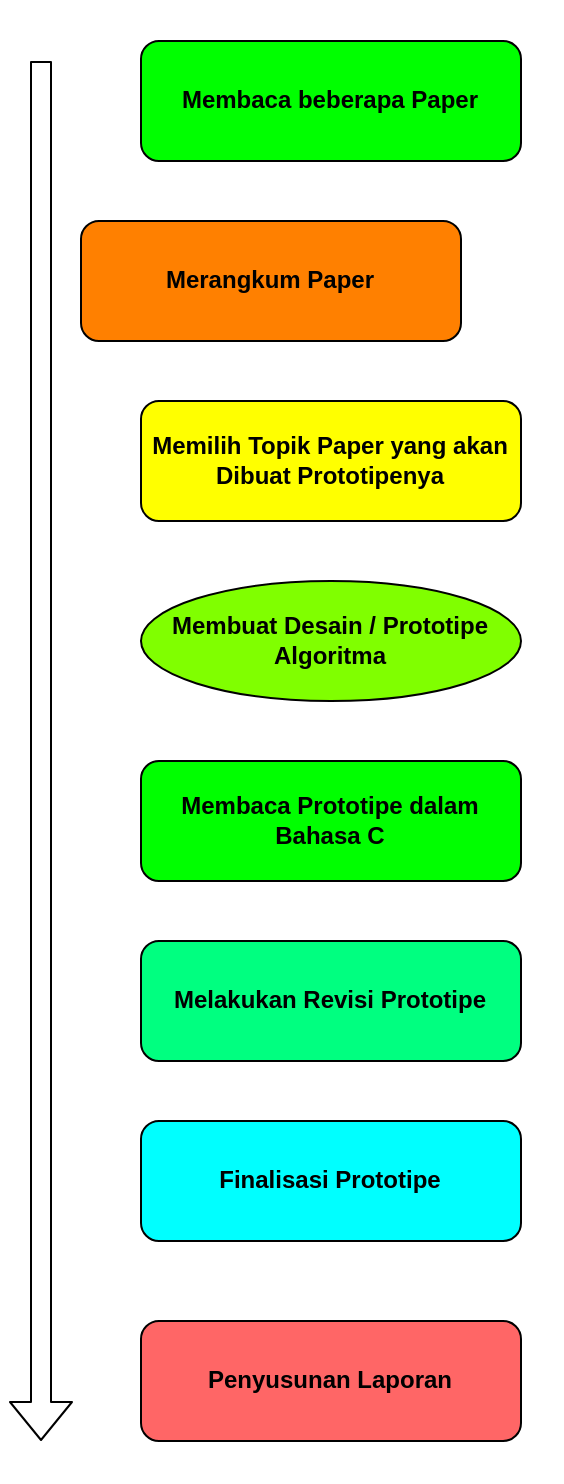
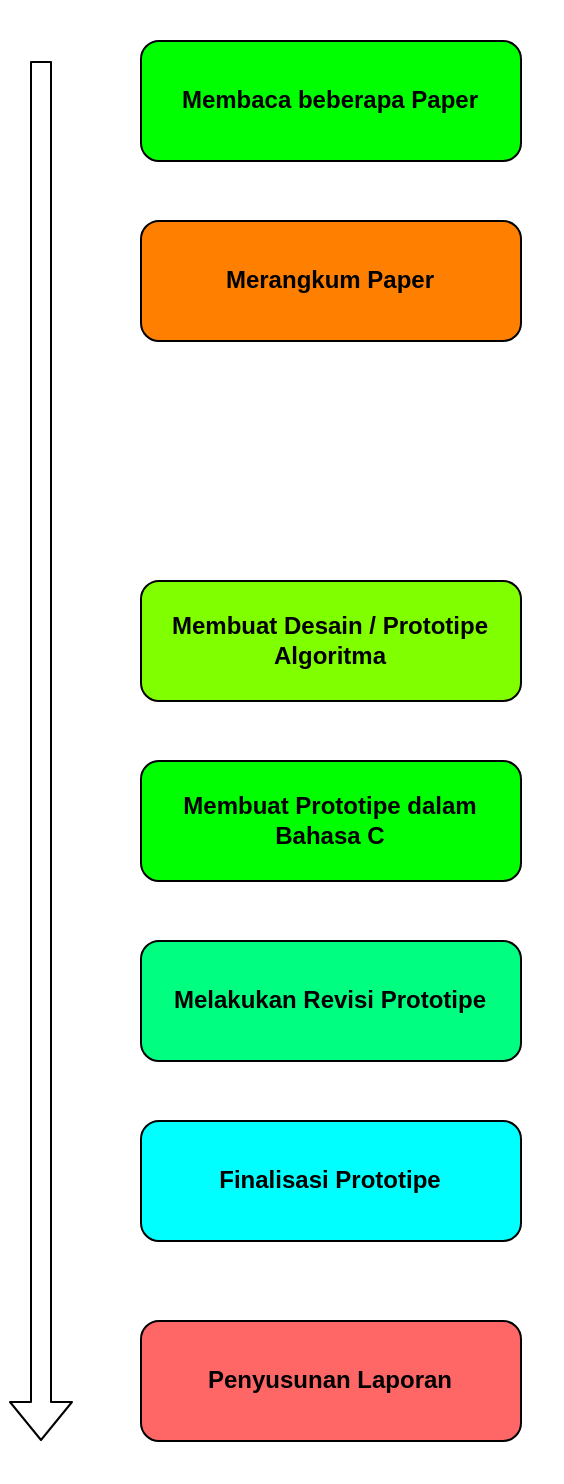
(271, 281) -> (331, 281)
(331, 461) -> none
(331, 641) -> (331, 641)
(331, 821) -> (331, 821)
